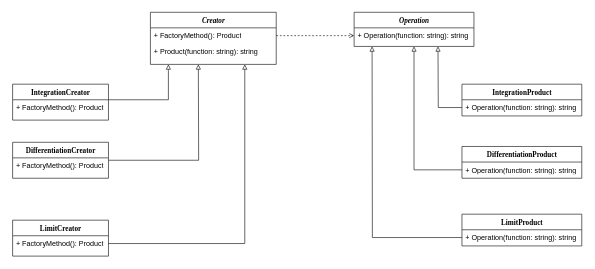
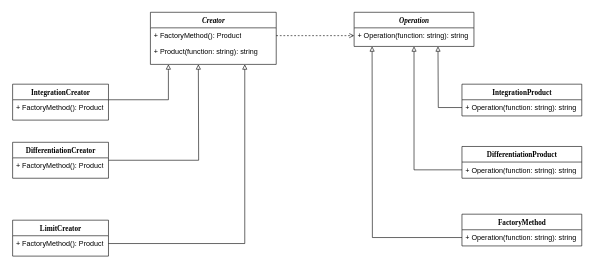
(523, 223) -> (523, 223)
